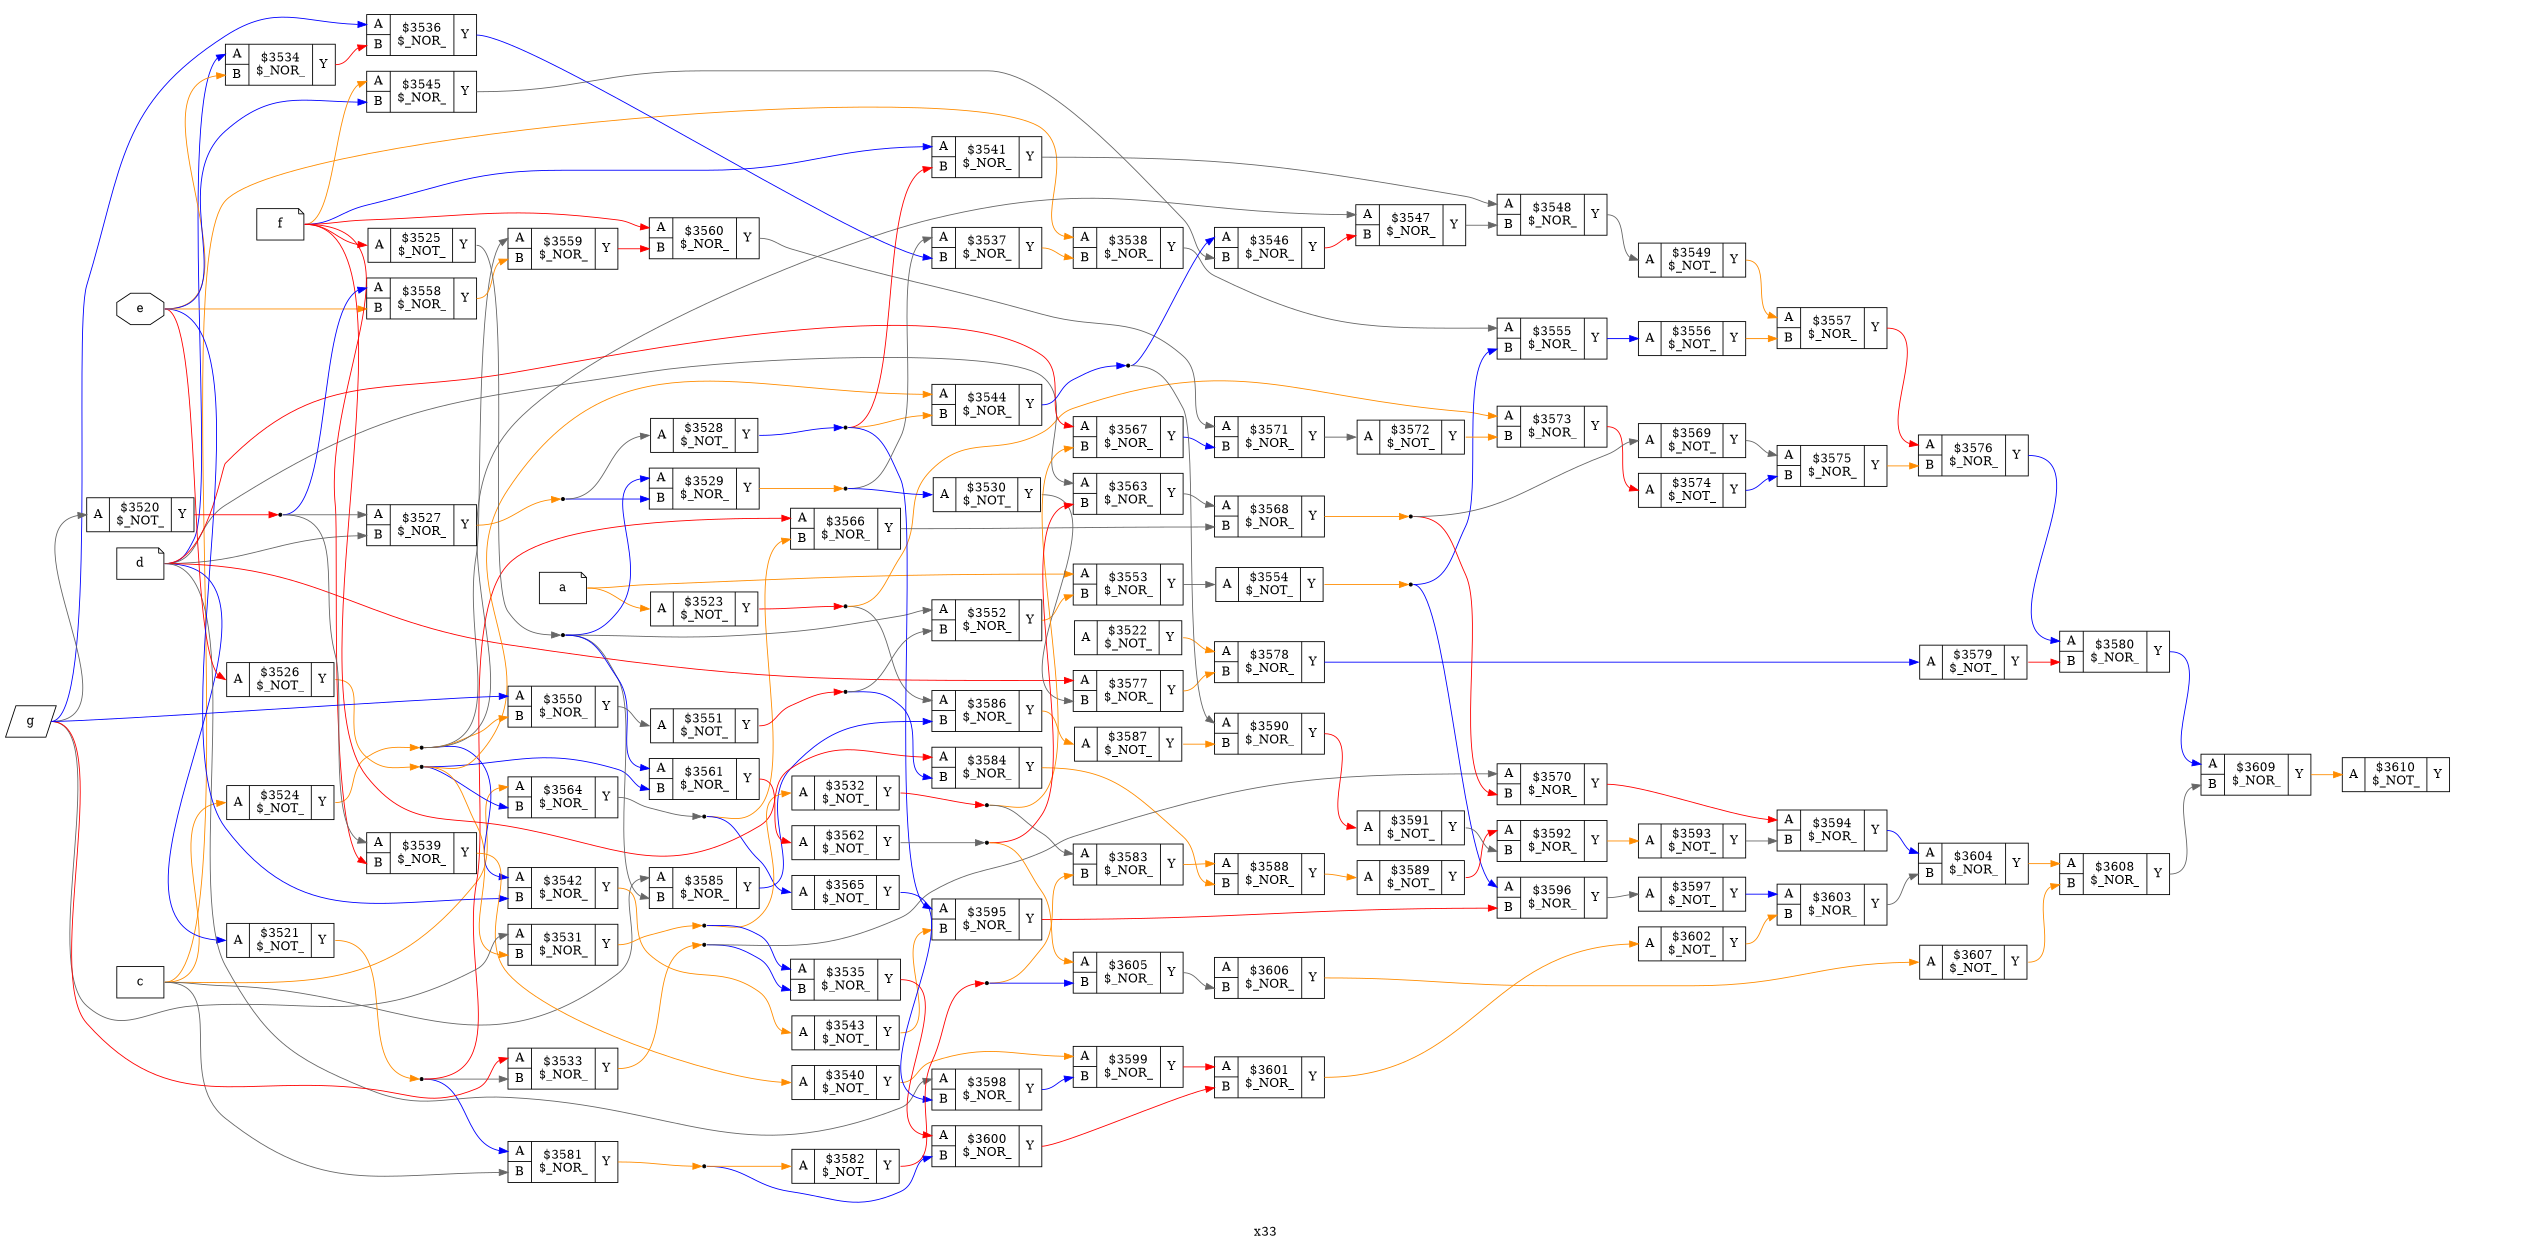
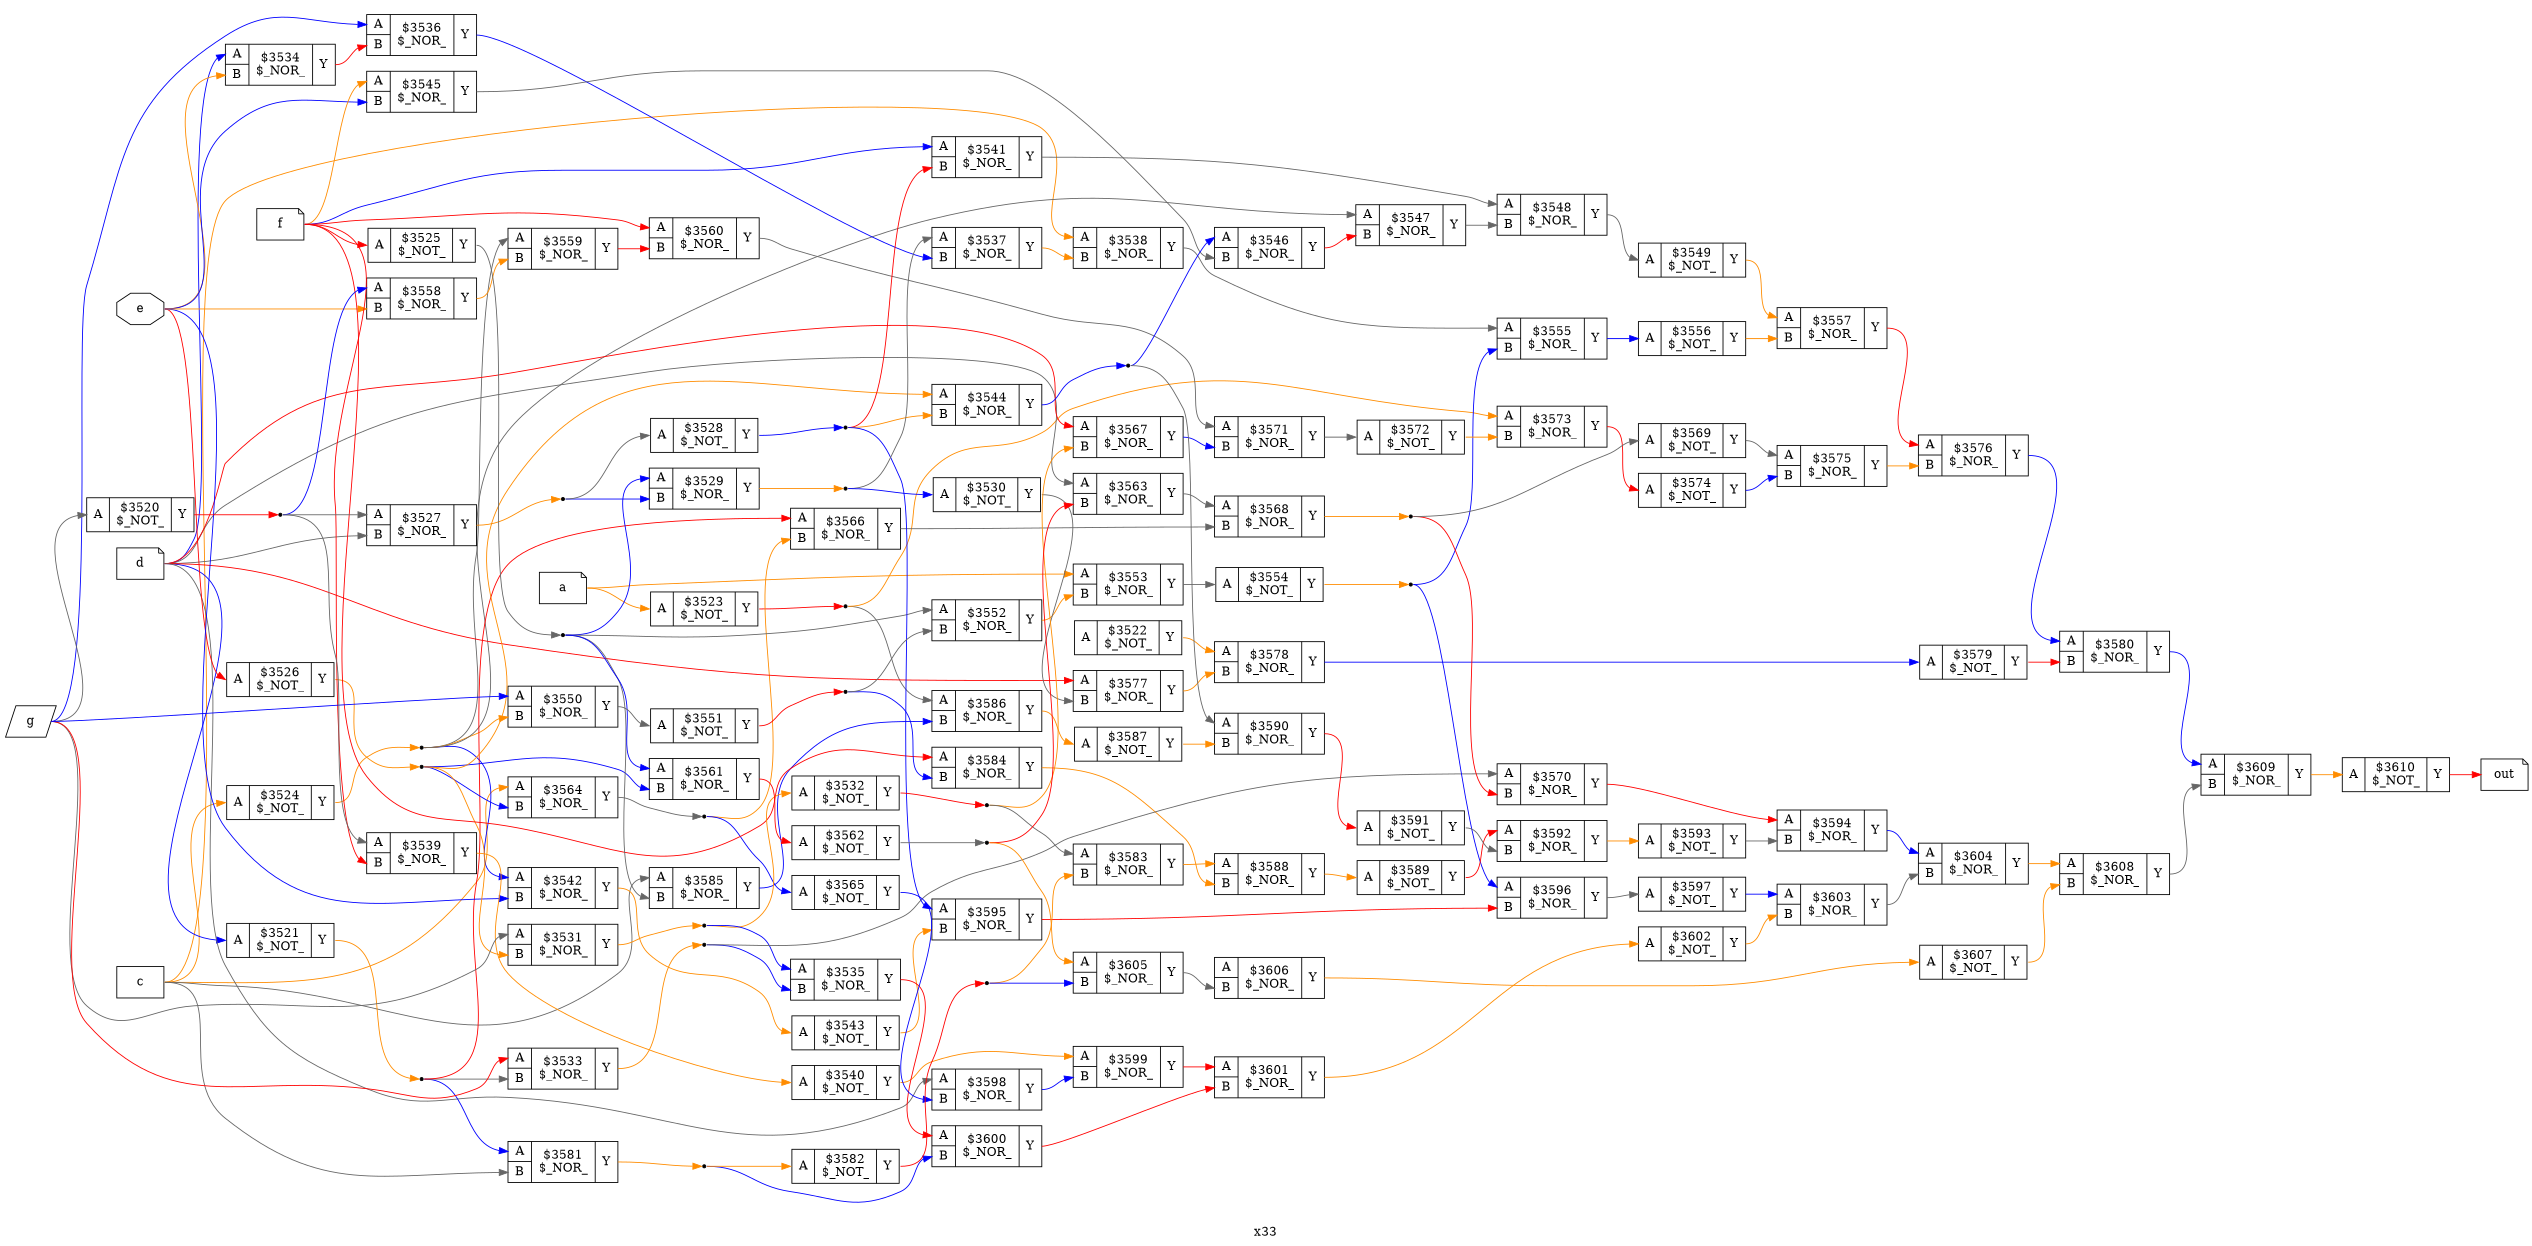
none -> (2504, 775)
